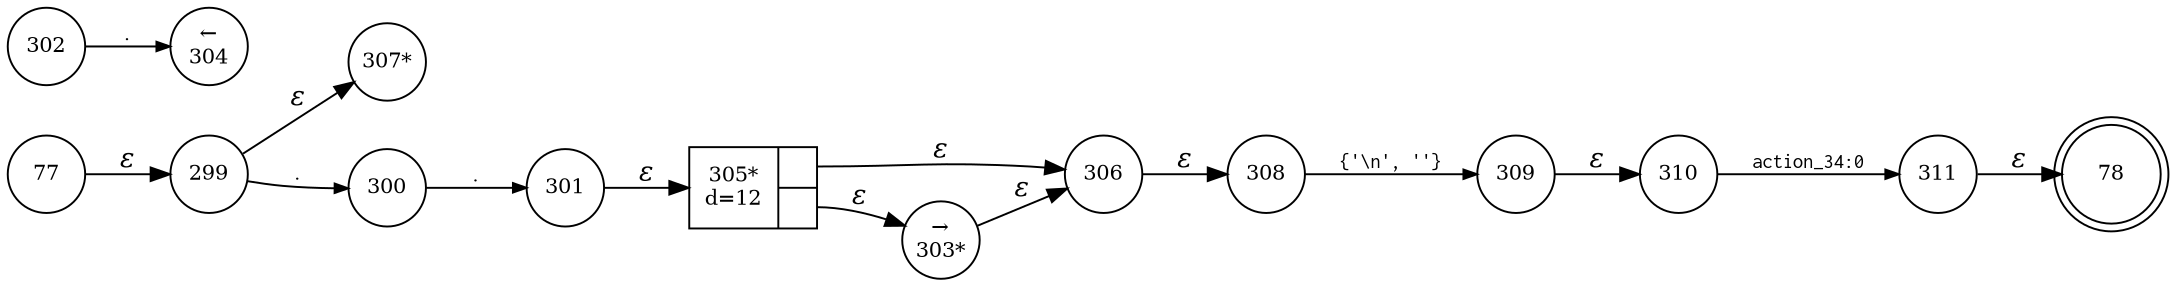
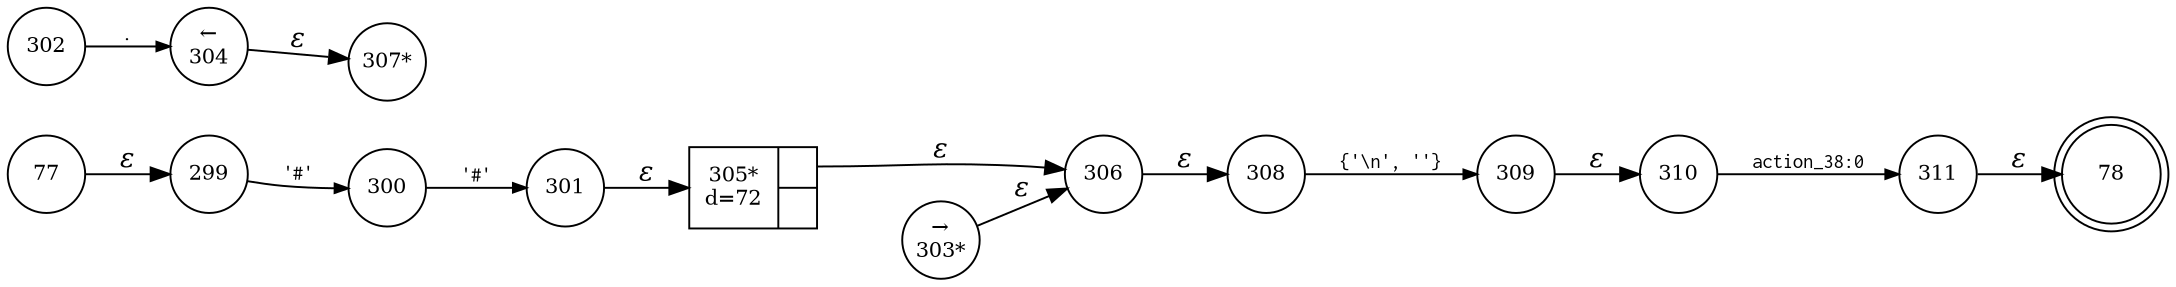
(290, 123) -> (288, 53)
(1808, 163) -> (1808, 163)
(298, 174) -> (298, 174)
(476, 176) -> (476, 176)
(734, 198) -> (734, 198)
(852, 211) -> none
